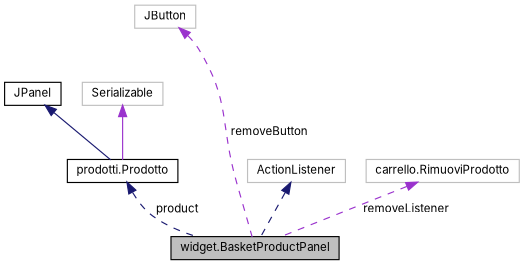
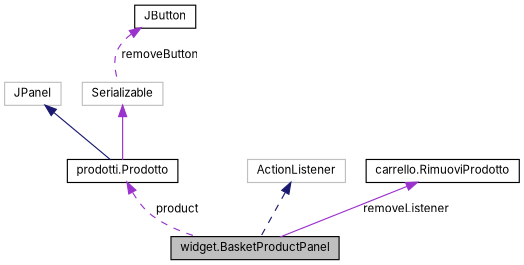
(165, 17) -> (165, 17)
(33, 94) -> (33, 94)
(226, 133) -> (116, 56)
(443, 171) -> (443, 171)
(343, 212) -> (343, 212)
(161, 221) -> (161, 221)
